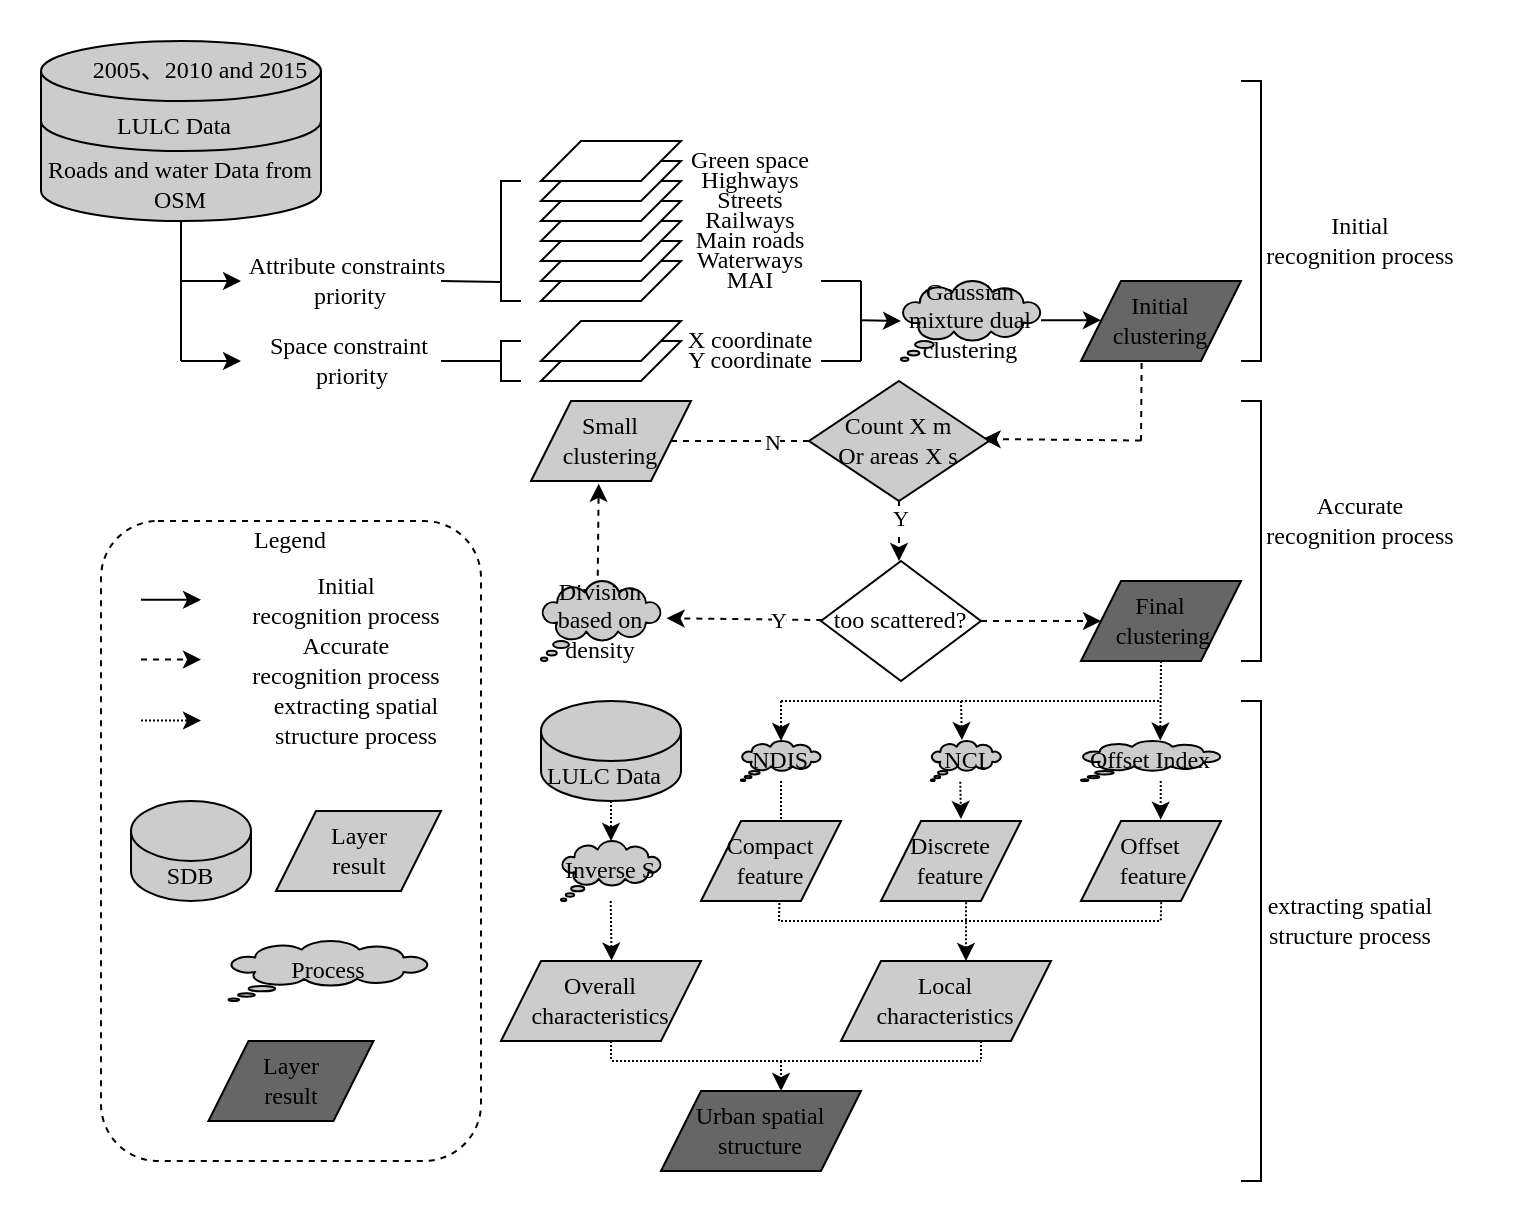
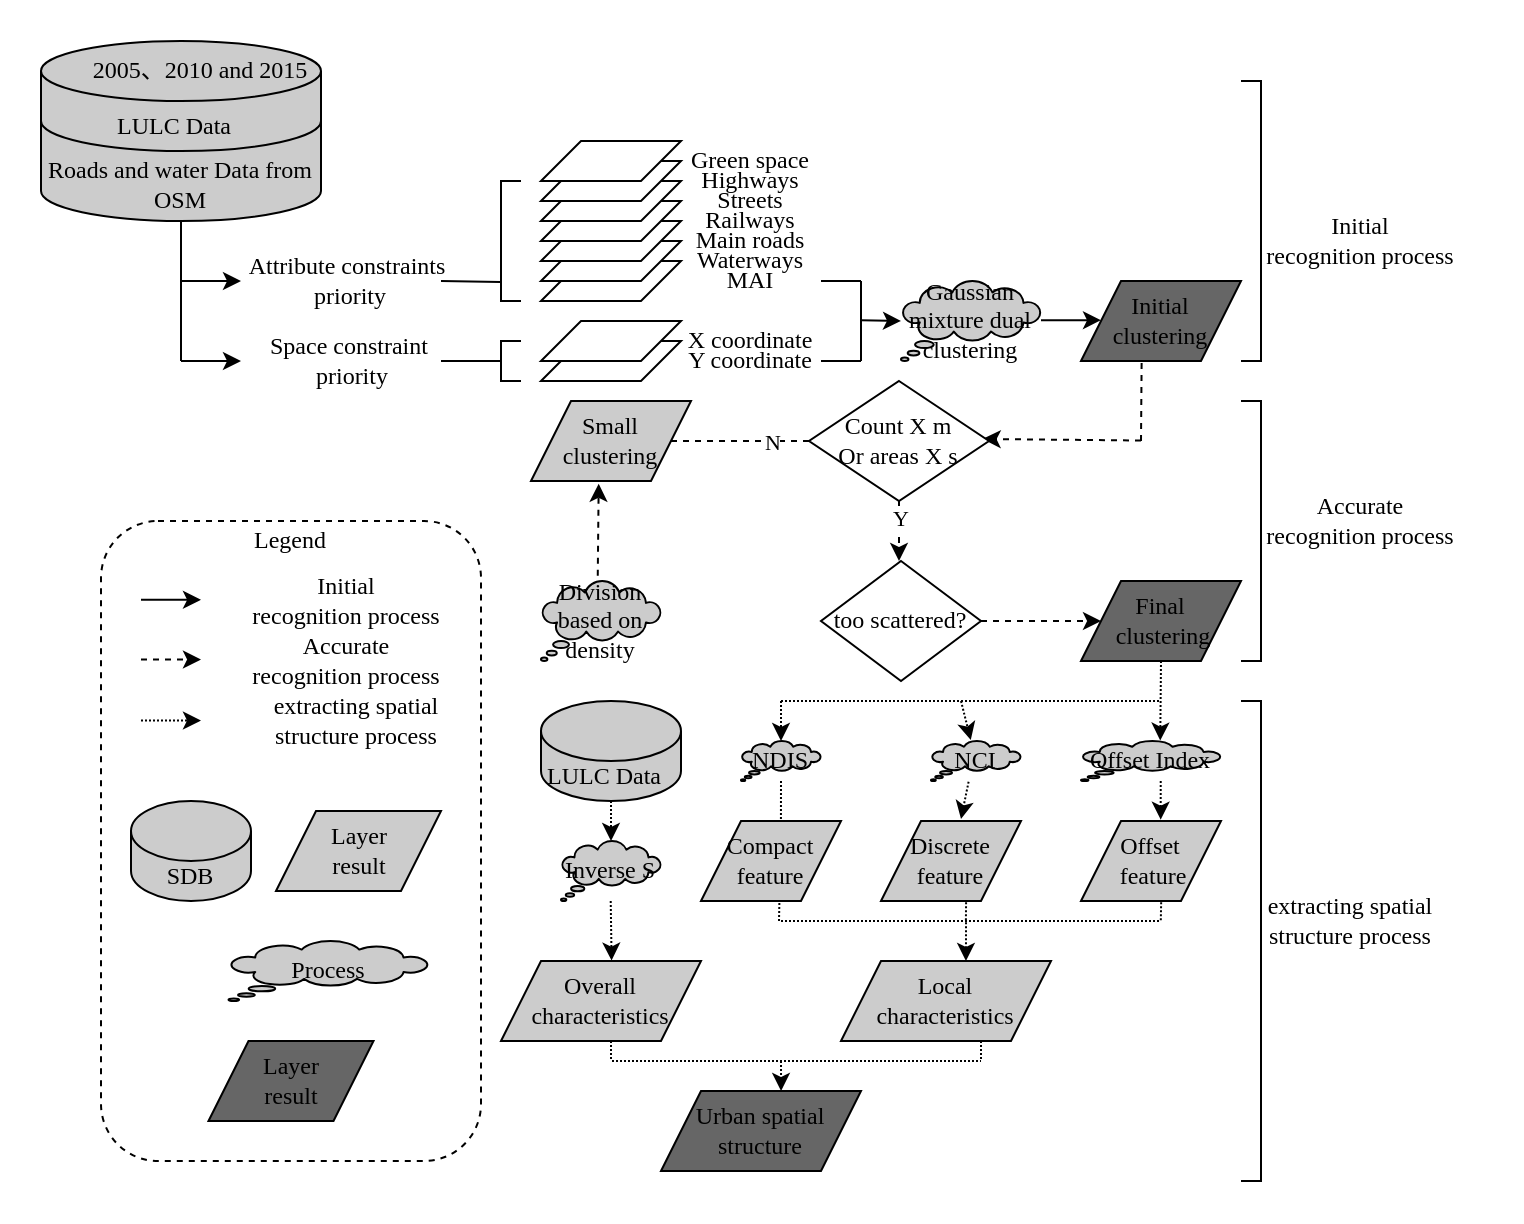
(899, 441) -> (899, 441)
(751, 619) -> none
(966, 761) -> (976, 761)
